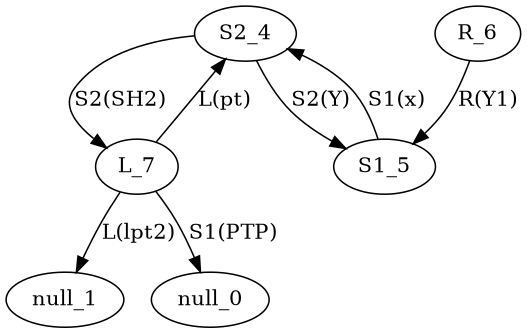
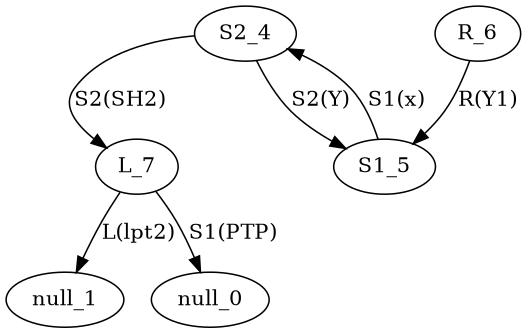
(186, 106) -> none
